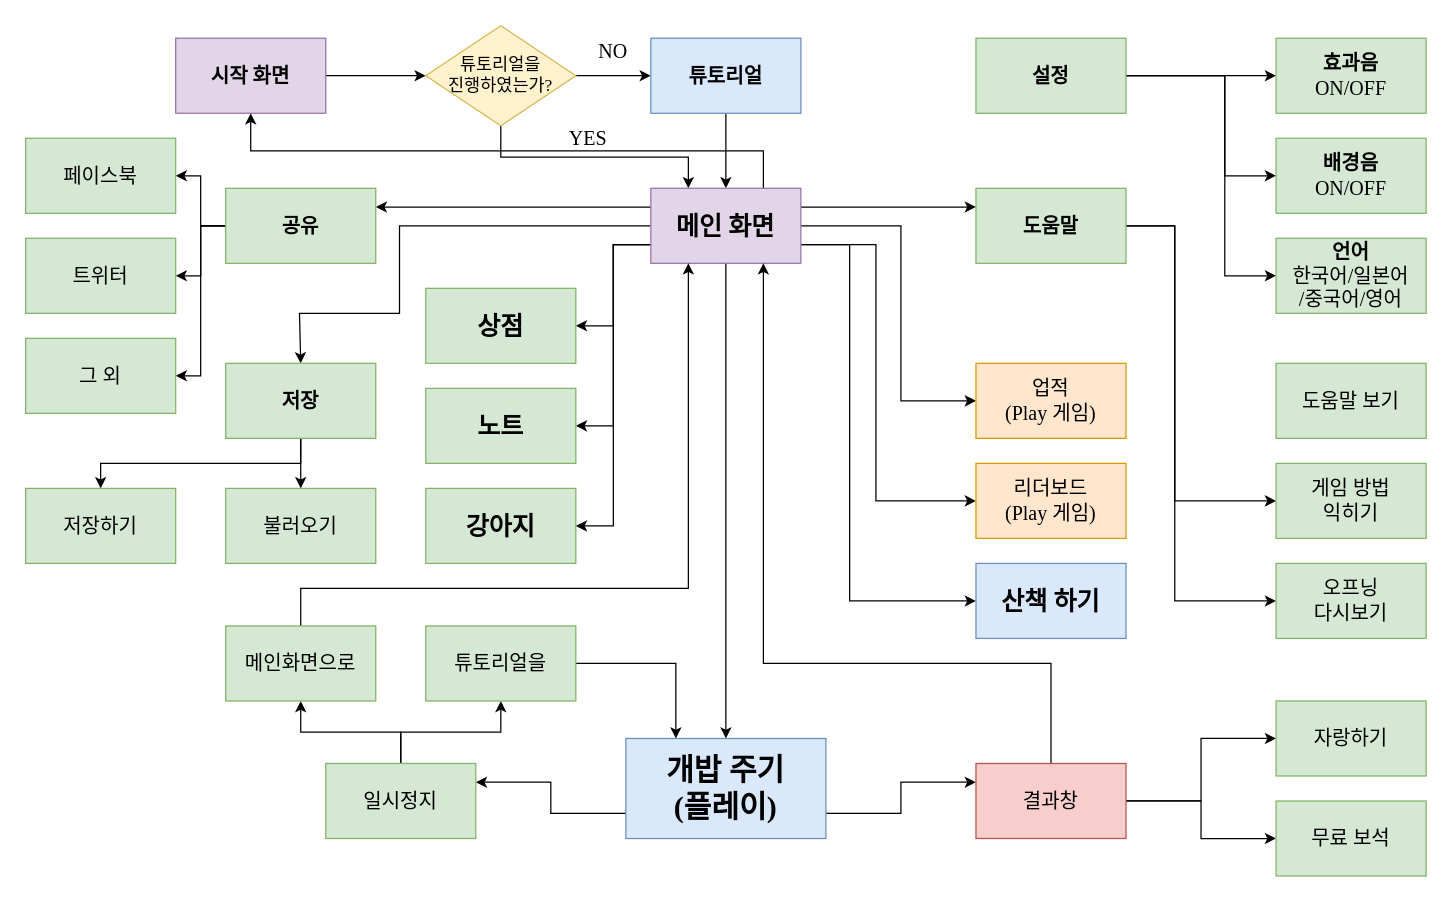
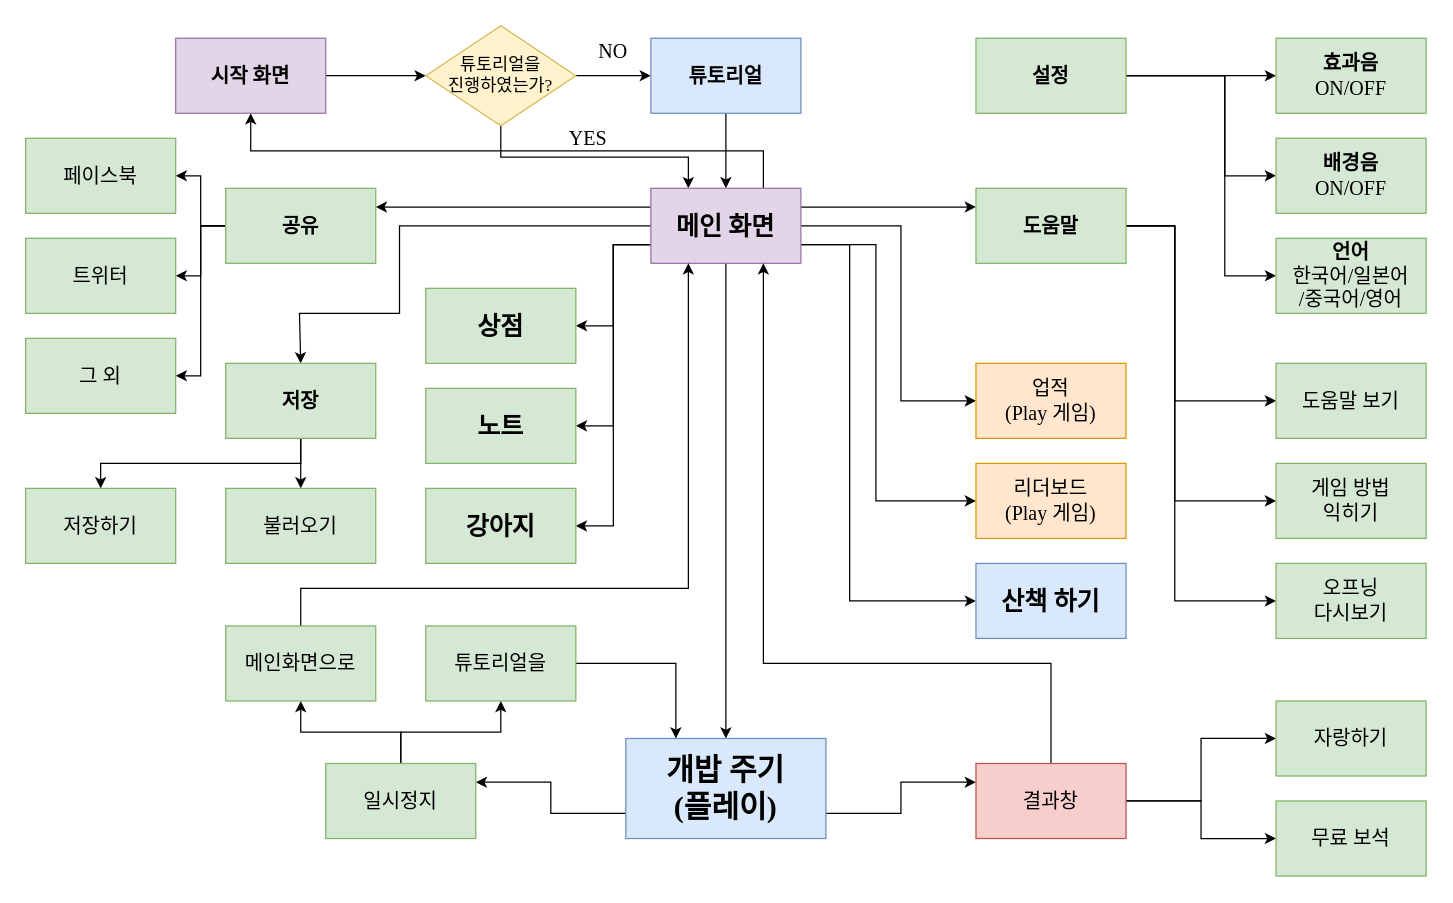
none -> (1223, 401)
